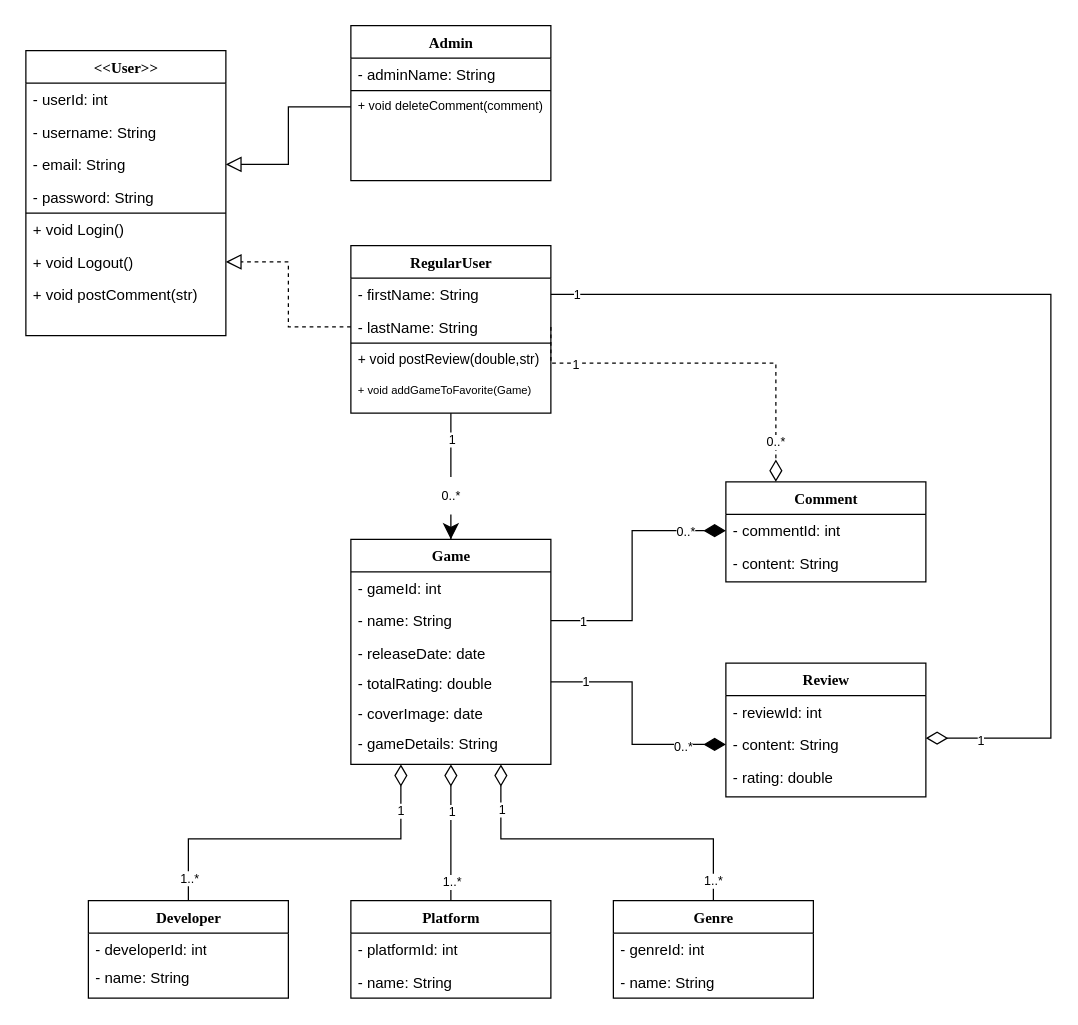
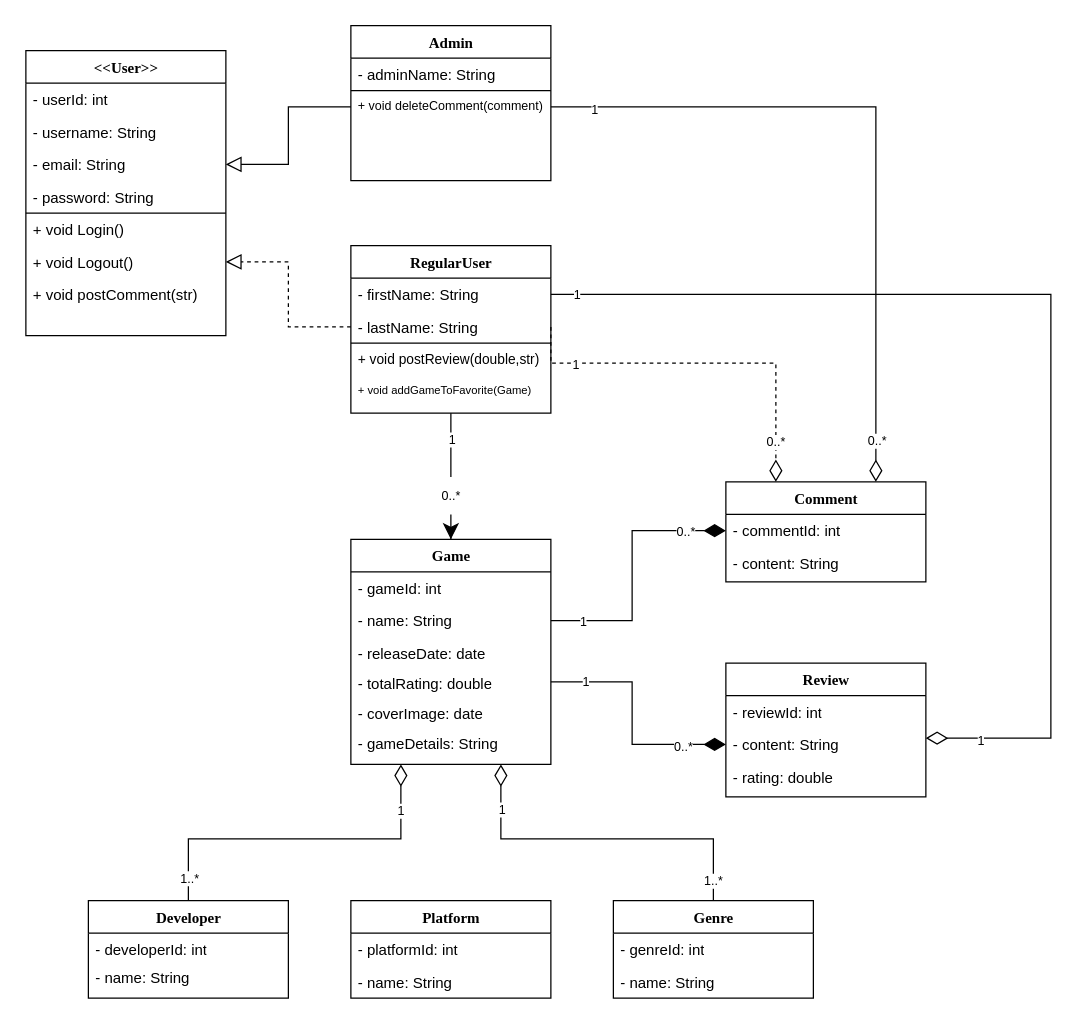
none -> (876, 121)
(451, 842) -> none
